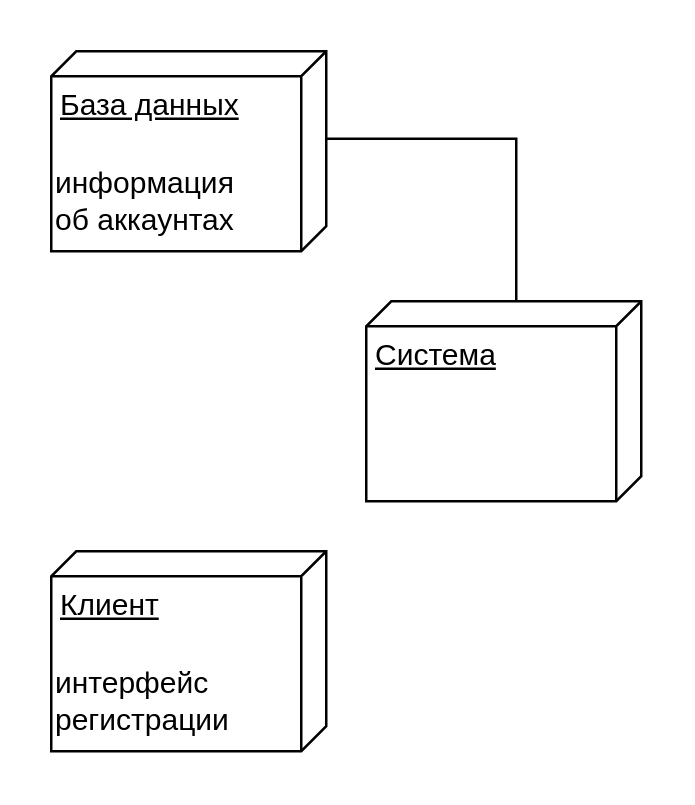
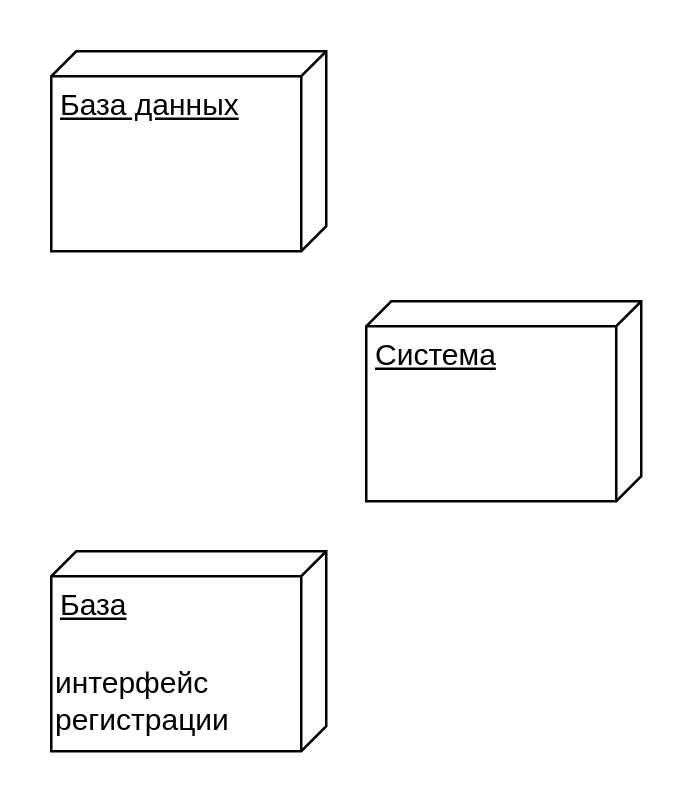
(494, 139) -> none
(176, 201) -> none
(112, 607) -> (95, 607)
